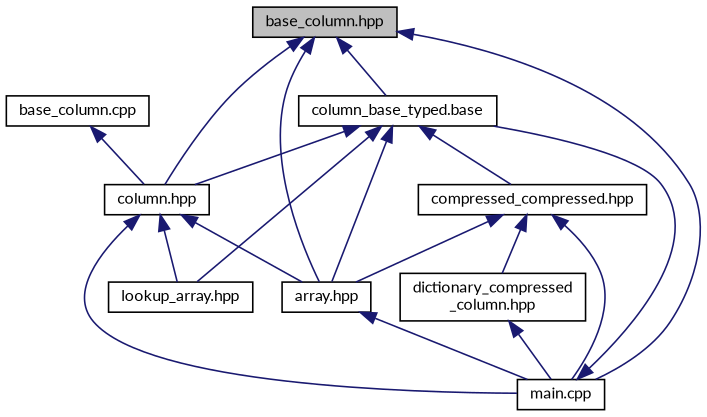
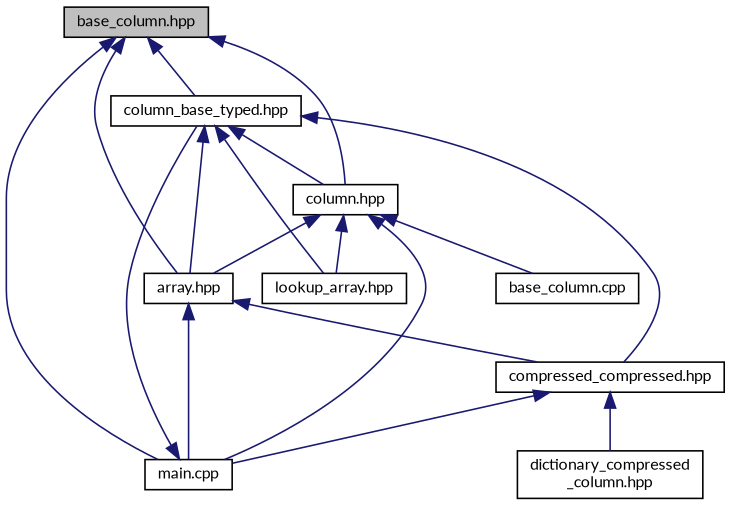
(398, 111) -> (206, 111)
(123, 161) -> (464, 247)
(422, 252) -> (385, 333)
(535, 357) -> none
